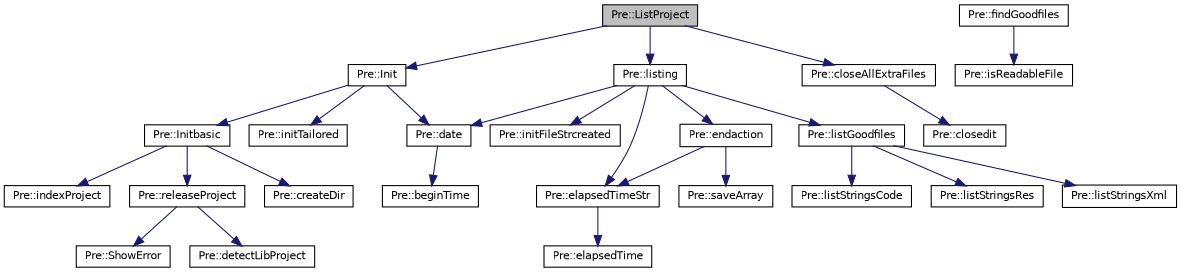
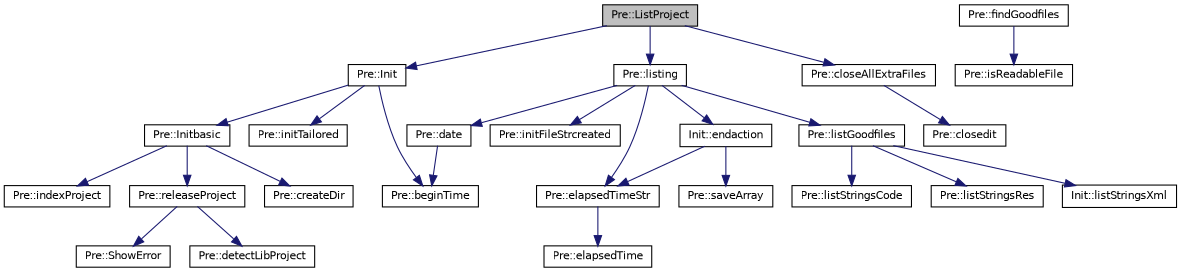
(404, 102) -> (392, 134)
(726, 135) -> (726, 135)
(1119, 196) -> (1119, 196)
